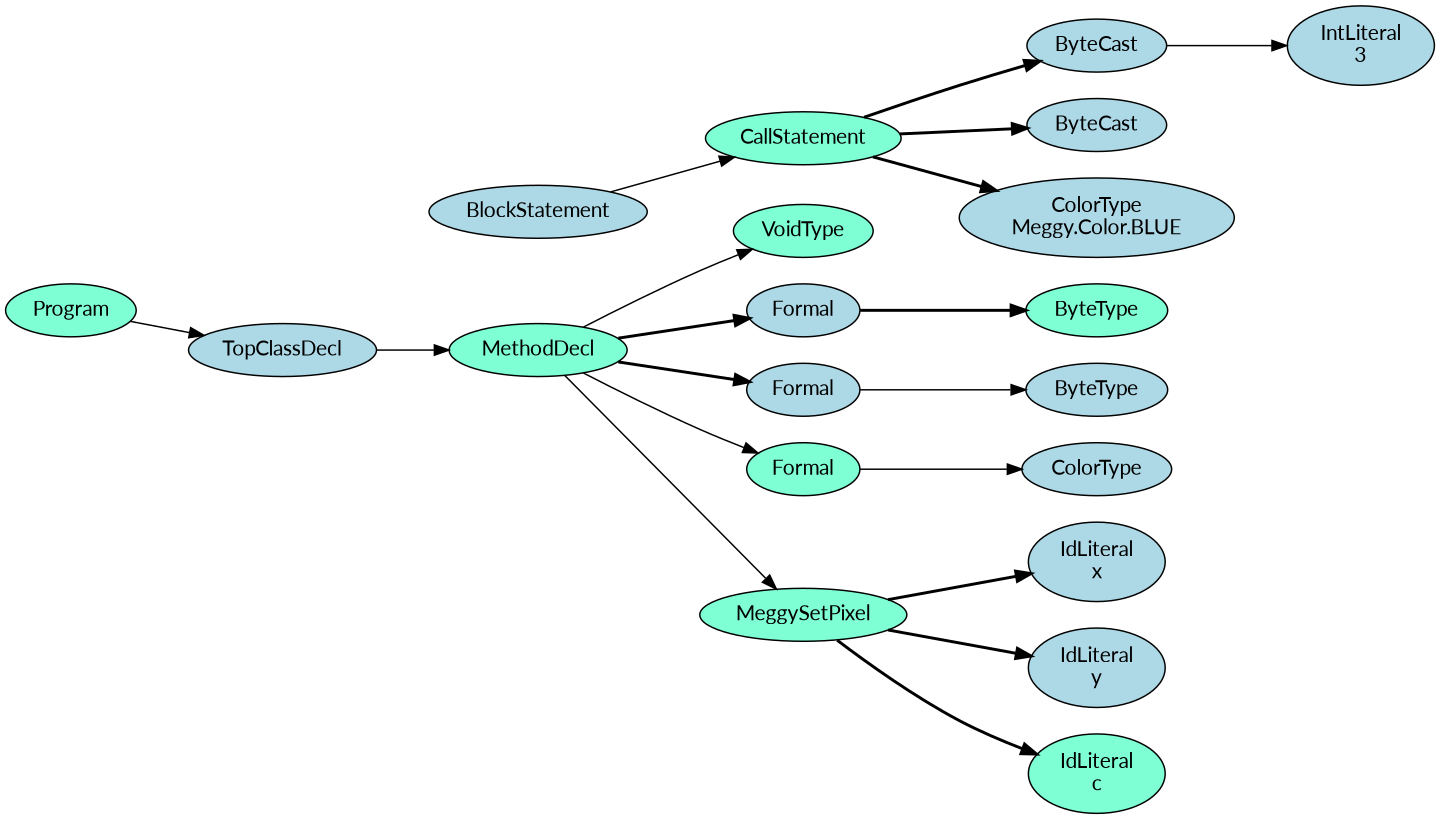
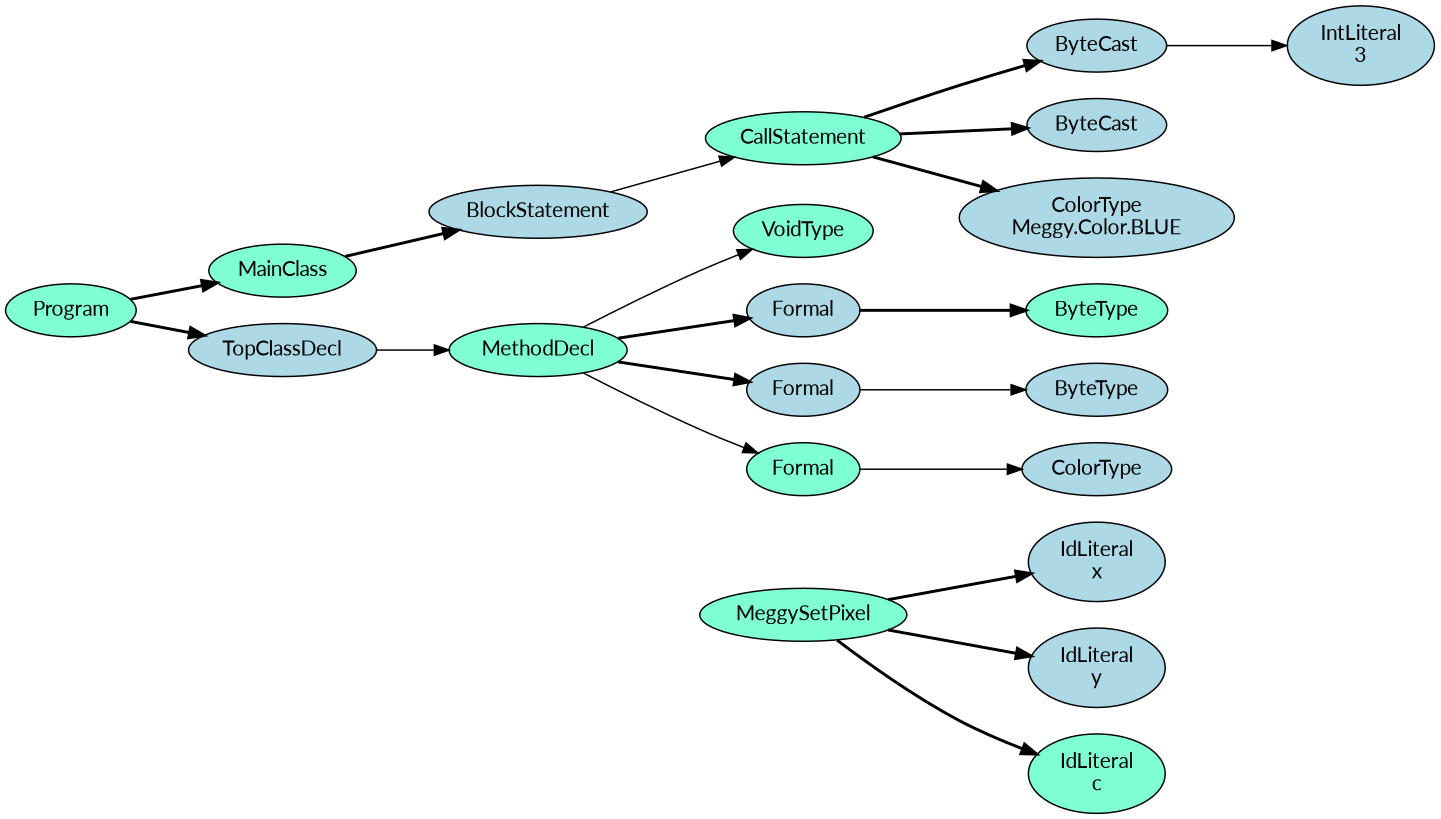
none -> (283, 271)
(160, 327) -> (160, 327)
(665, 477) -> none
